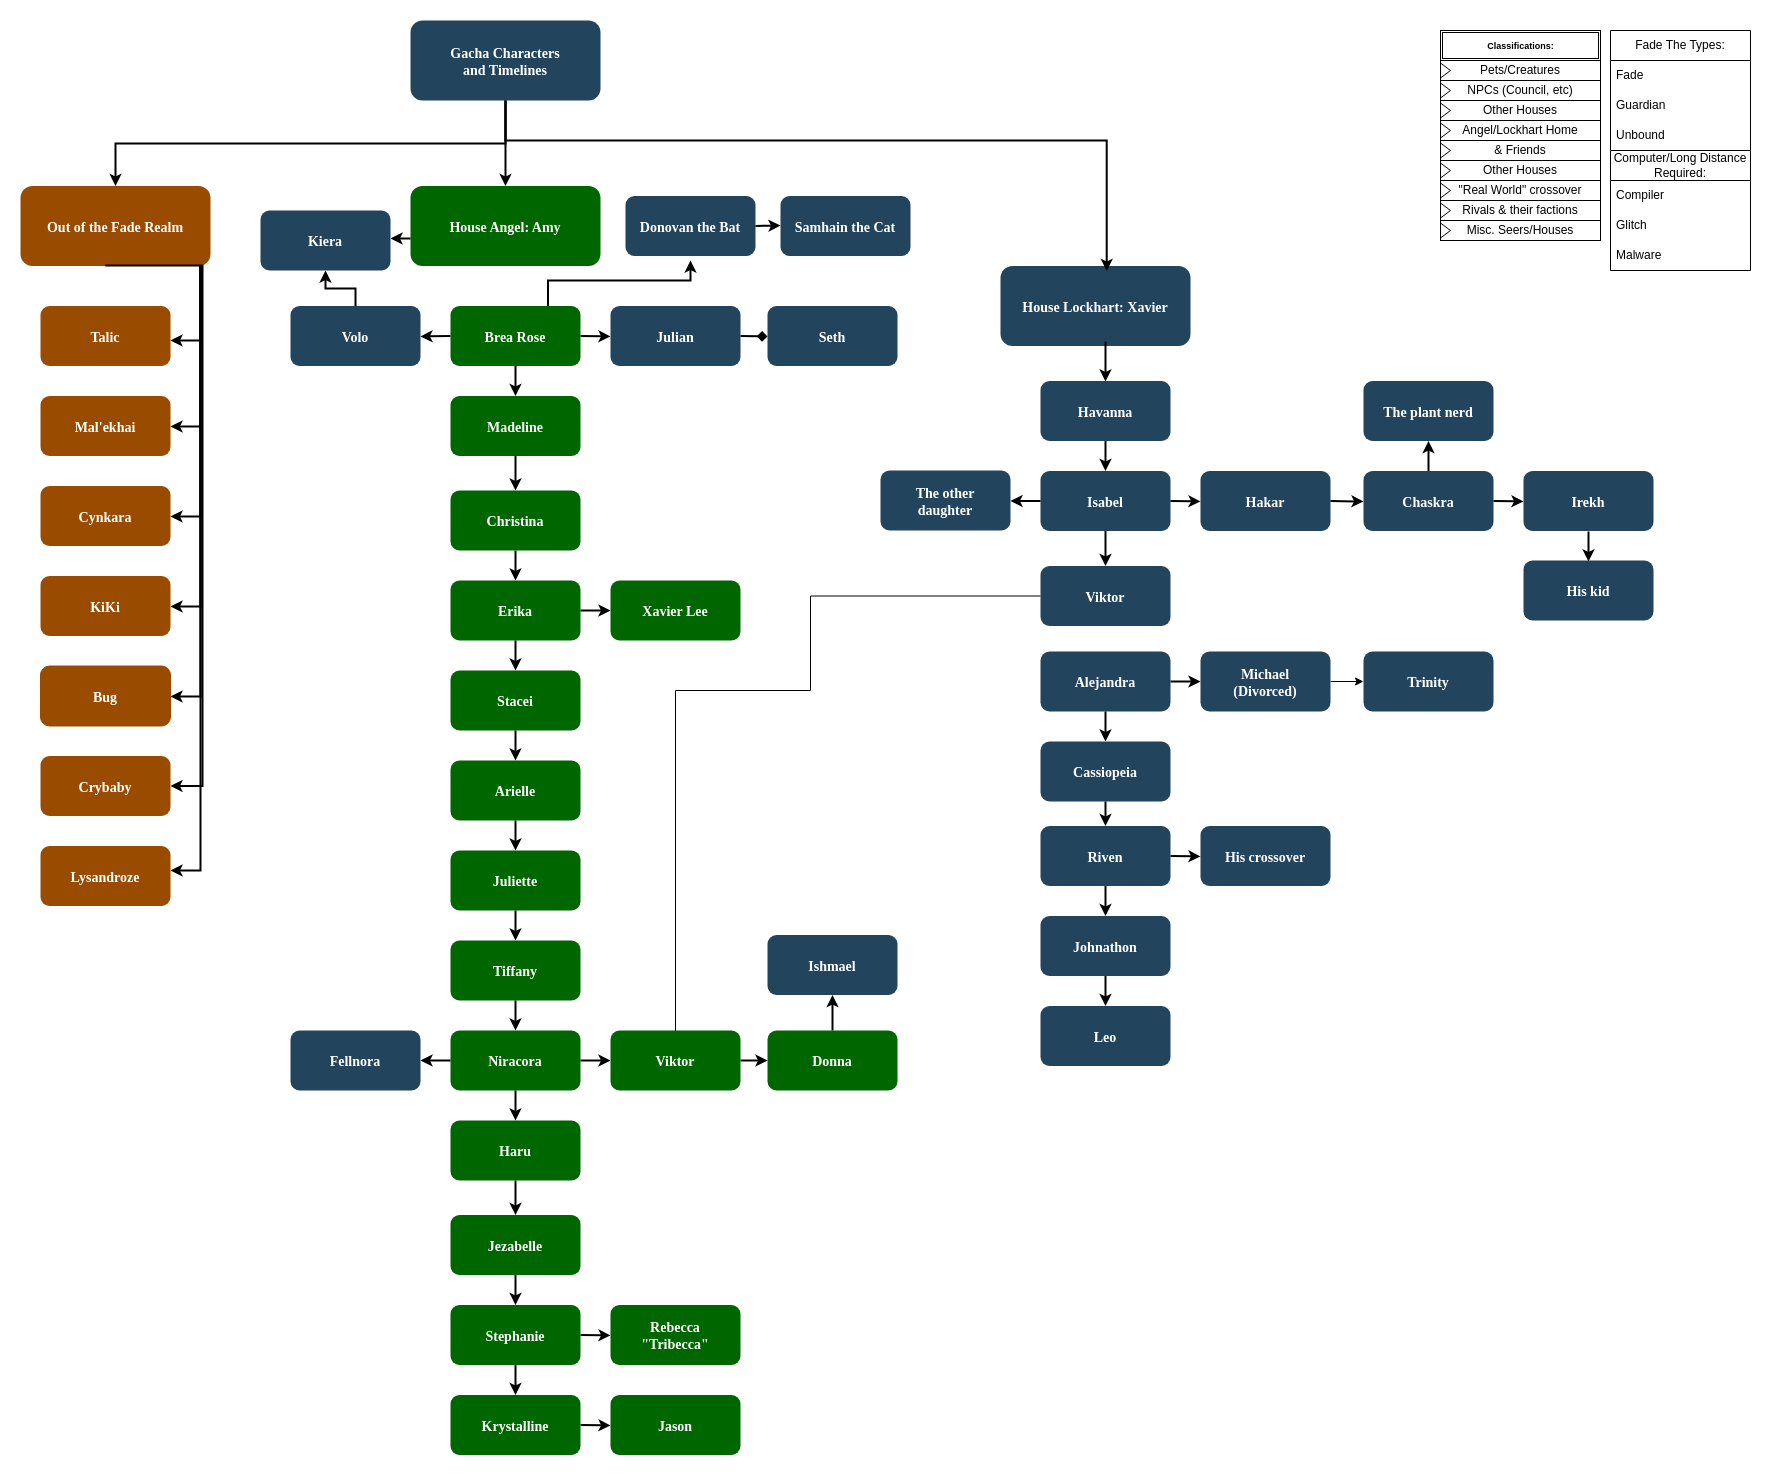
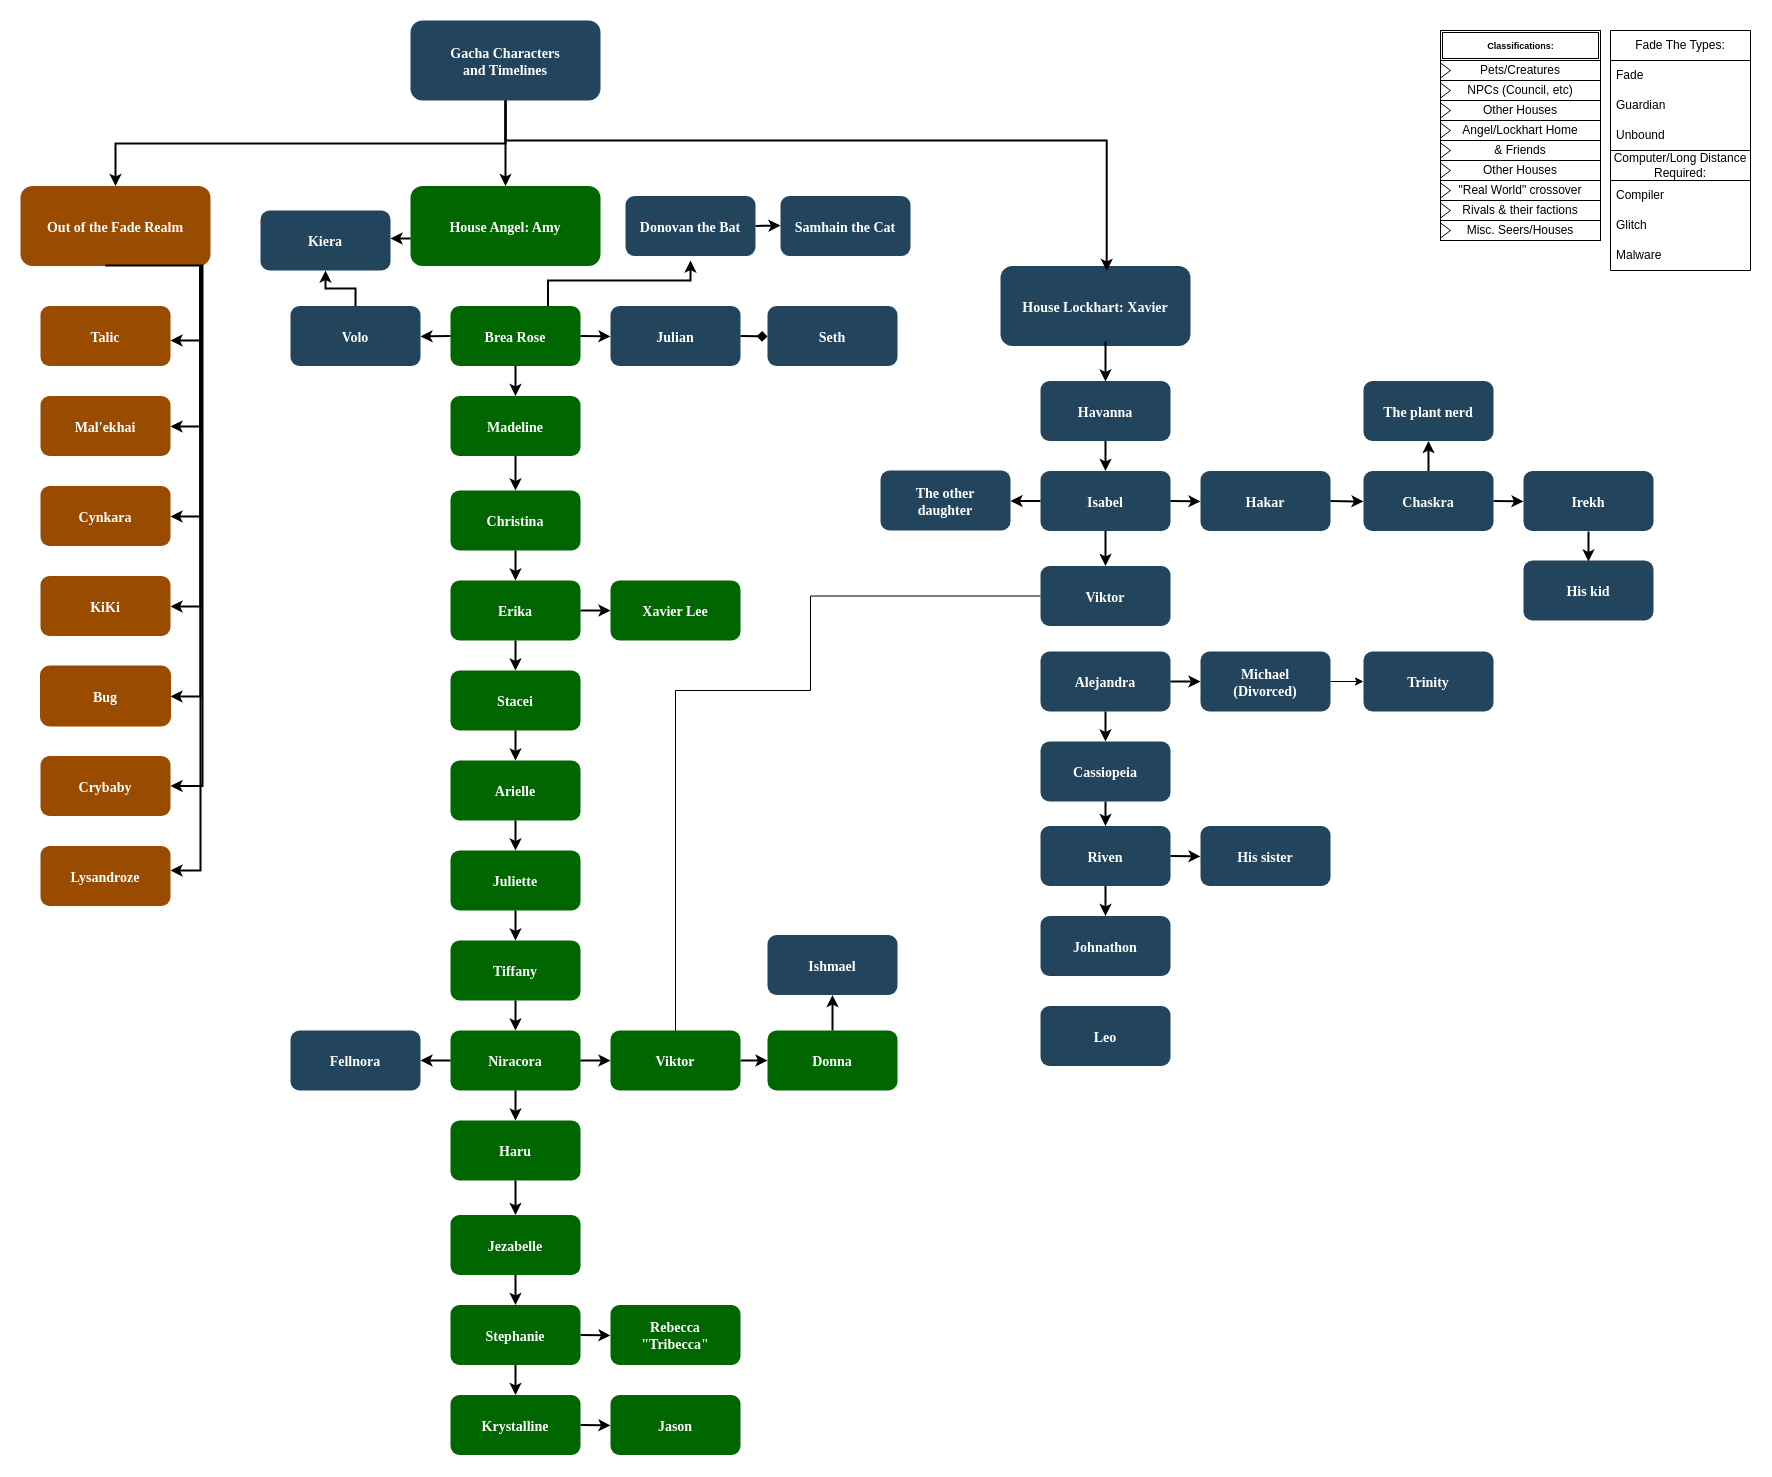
(1265, 857) -> (1265, 857)
(1106, 986) -> none
